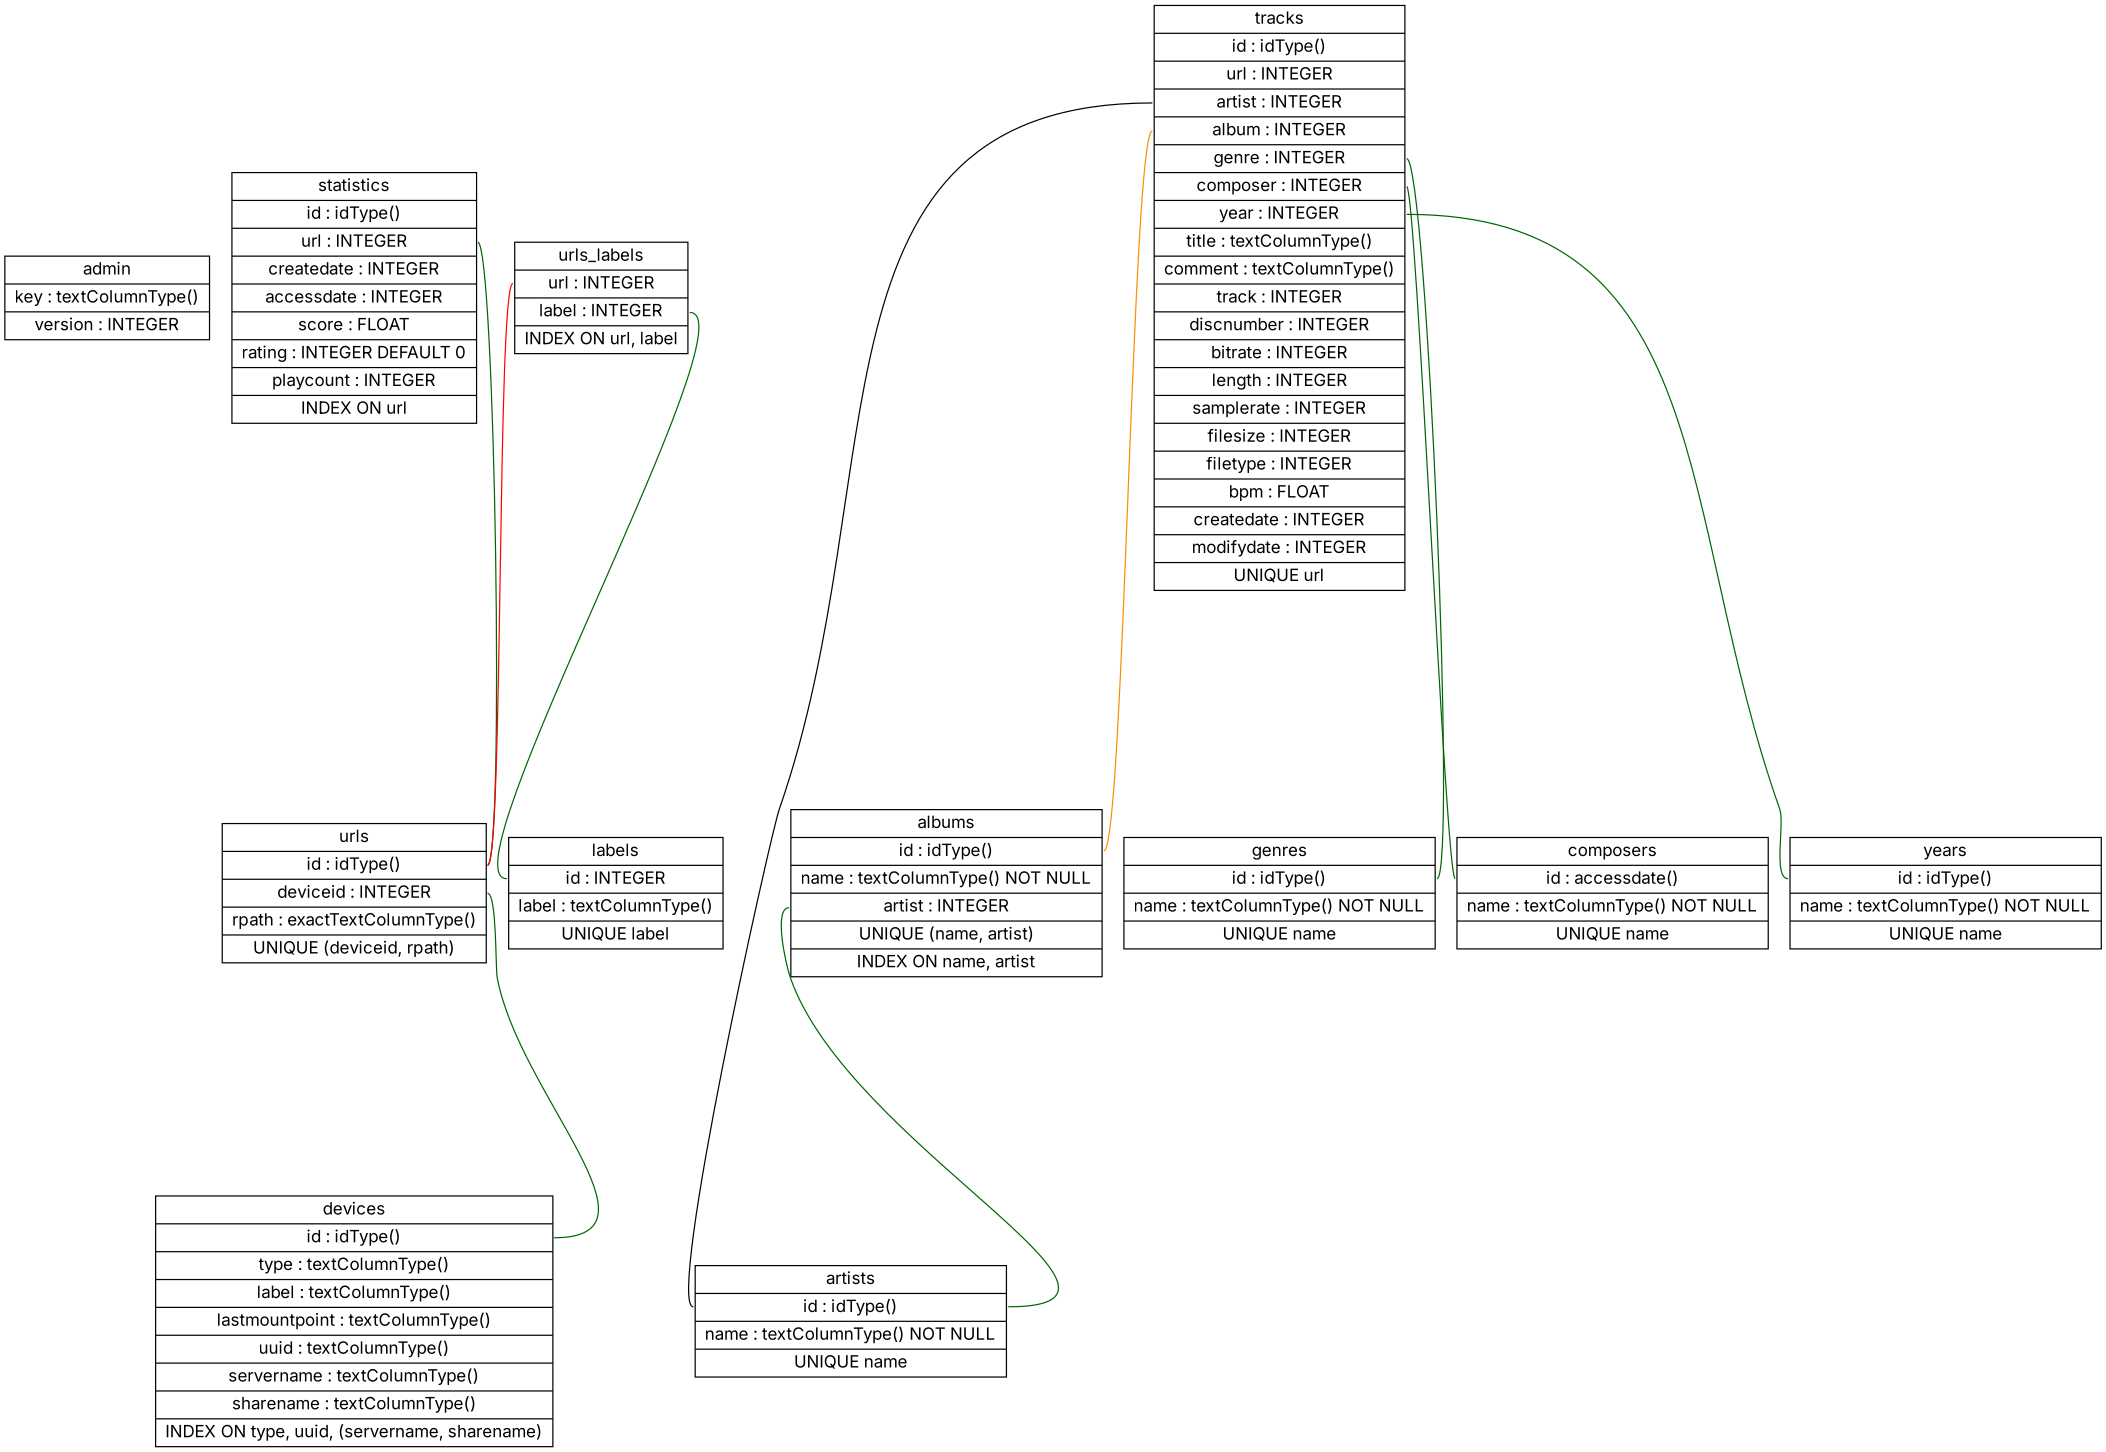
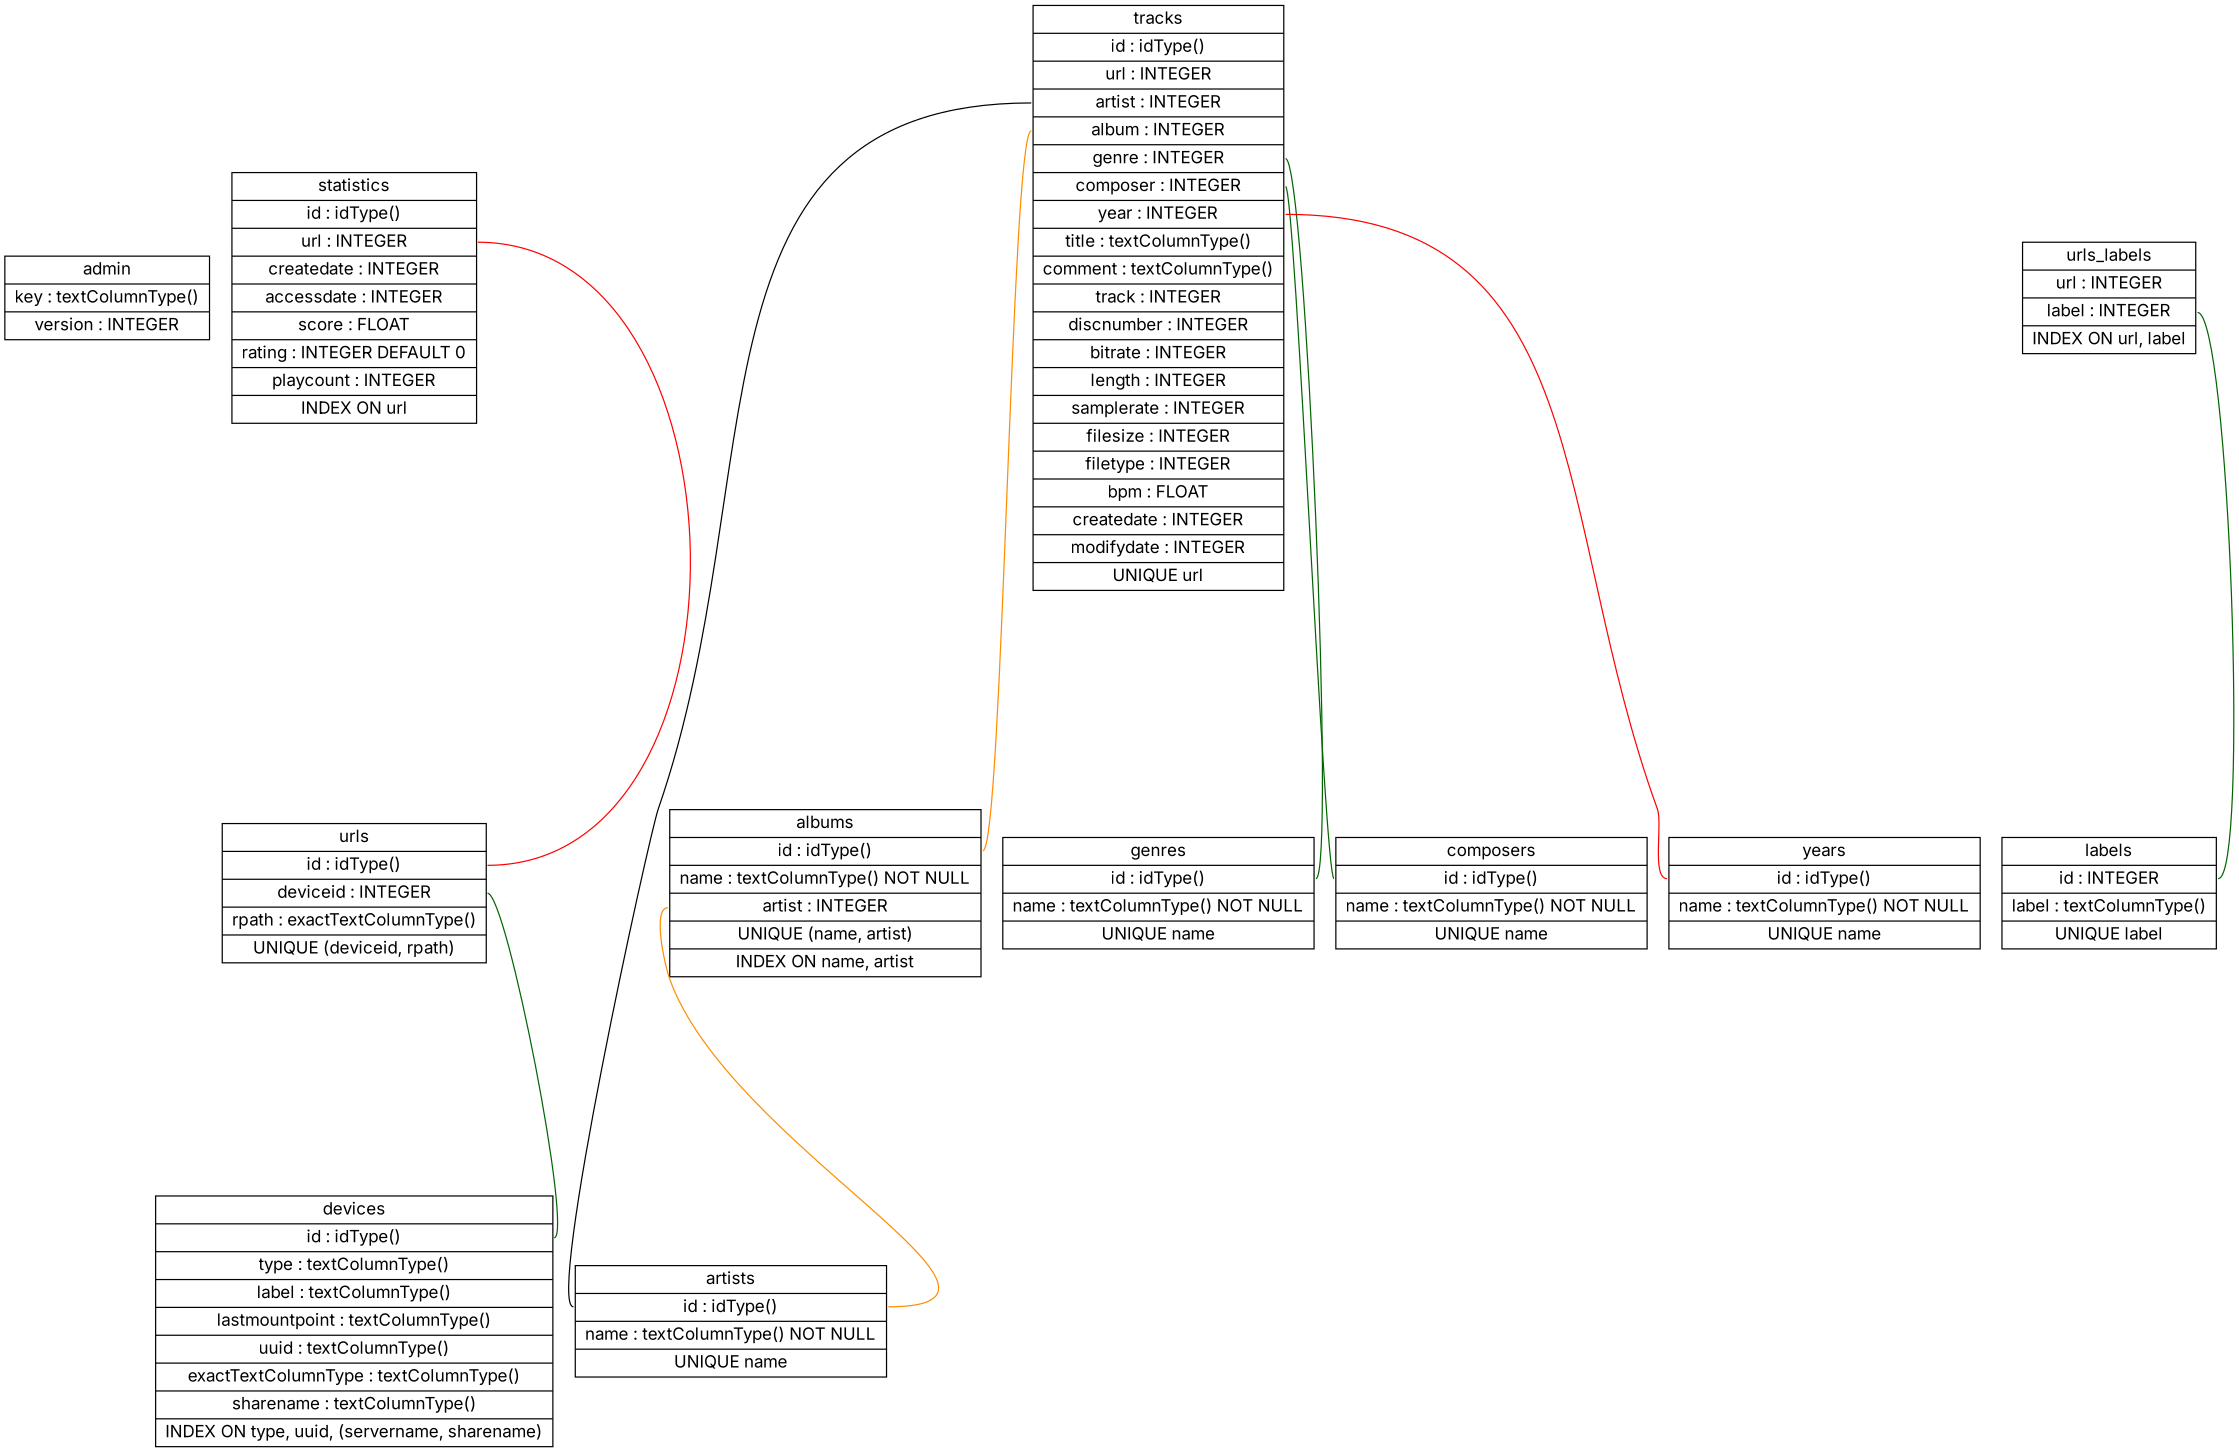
(1692, 471) -> (1569, 472)
(502, 487) -> none
(494, 491) -> (690, 552)
(1613, 879) -> (1491, 879)
(909, 1134) -> (789, 1134)
(354, 1376) -> (354, 1376)
